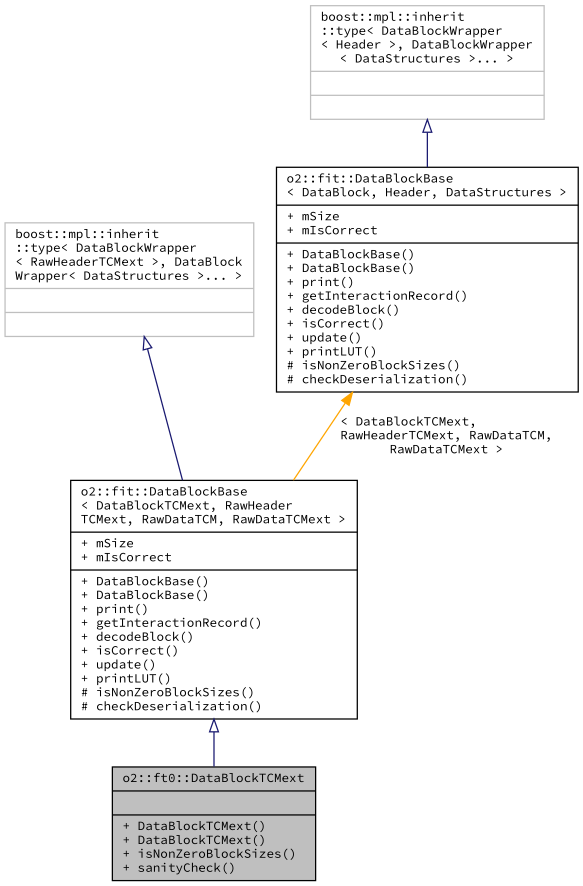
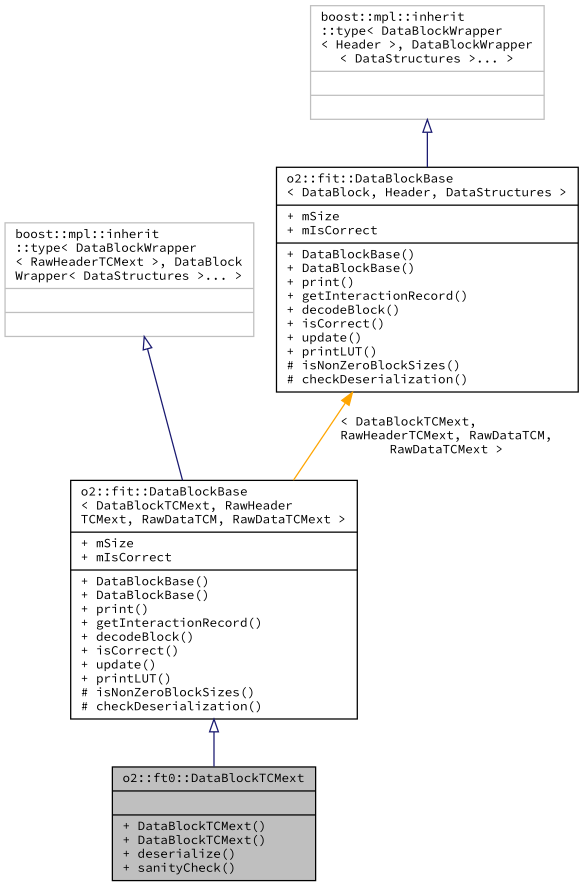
(210, 854) -> (180, 854)
